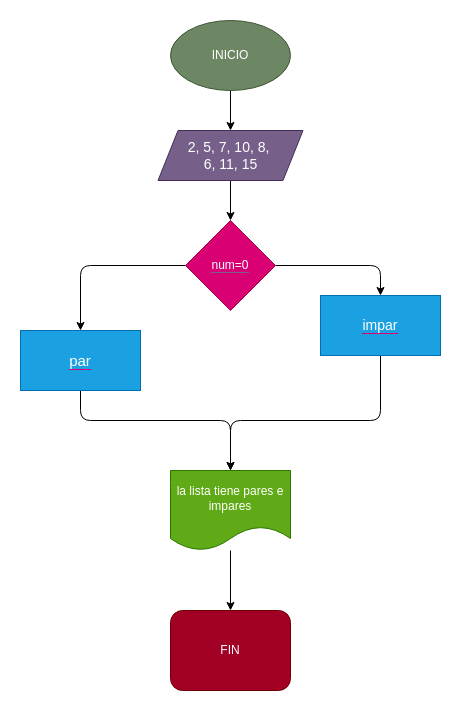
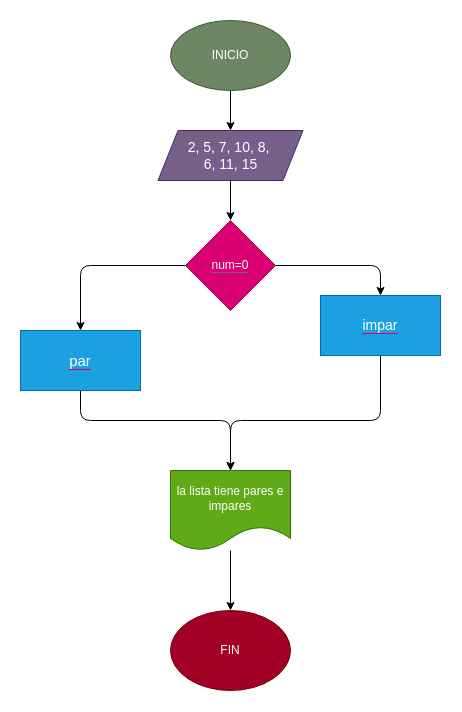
(231, 651) -> (231, 651)
